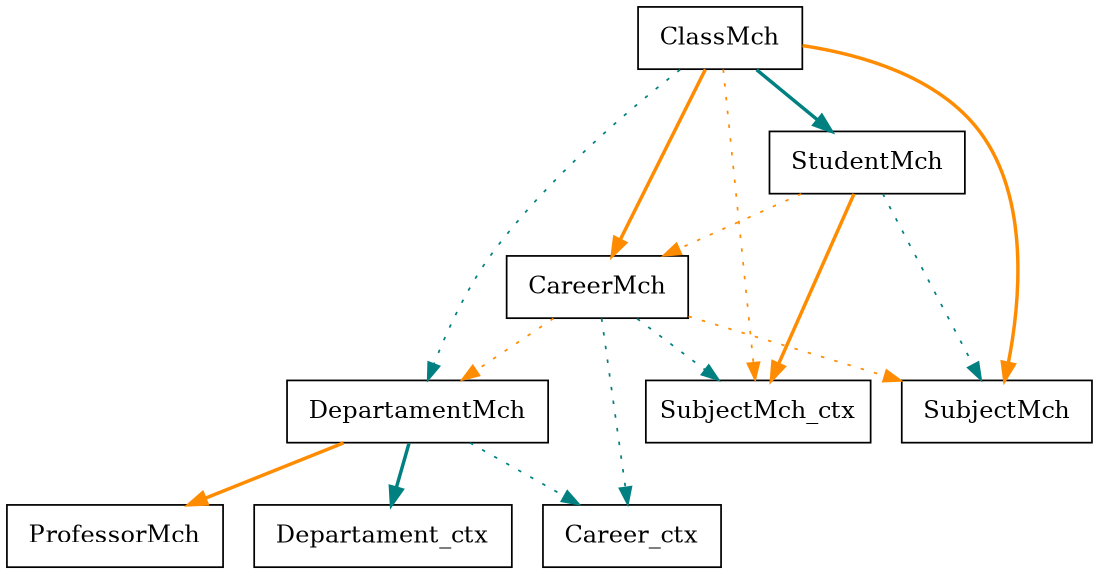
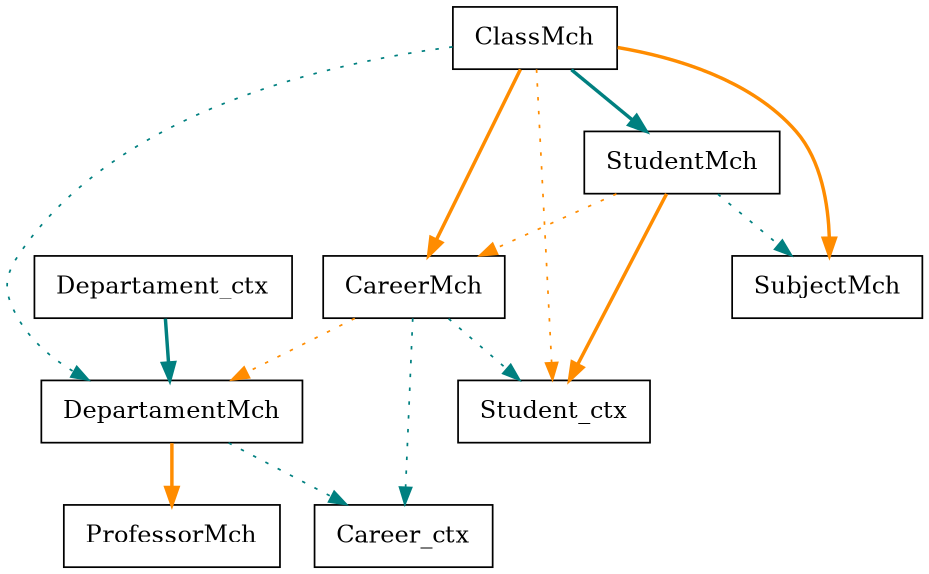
(772, 342) -> none
(758, 412) -> (554, 412)
(403, 466) -> (167, 341)
